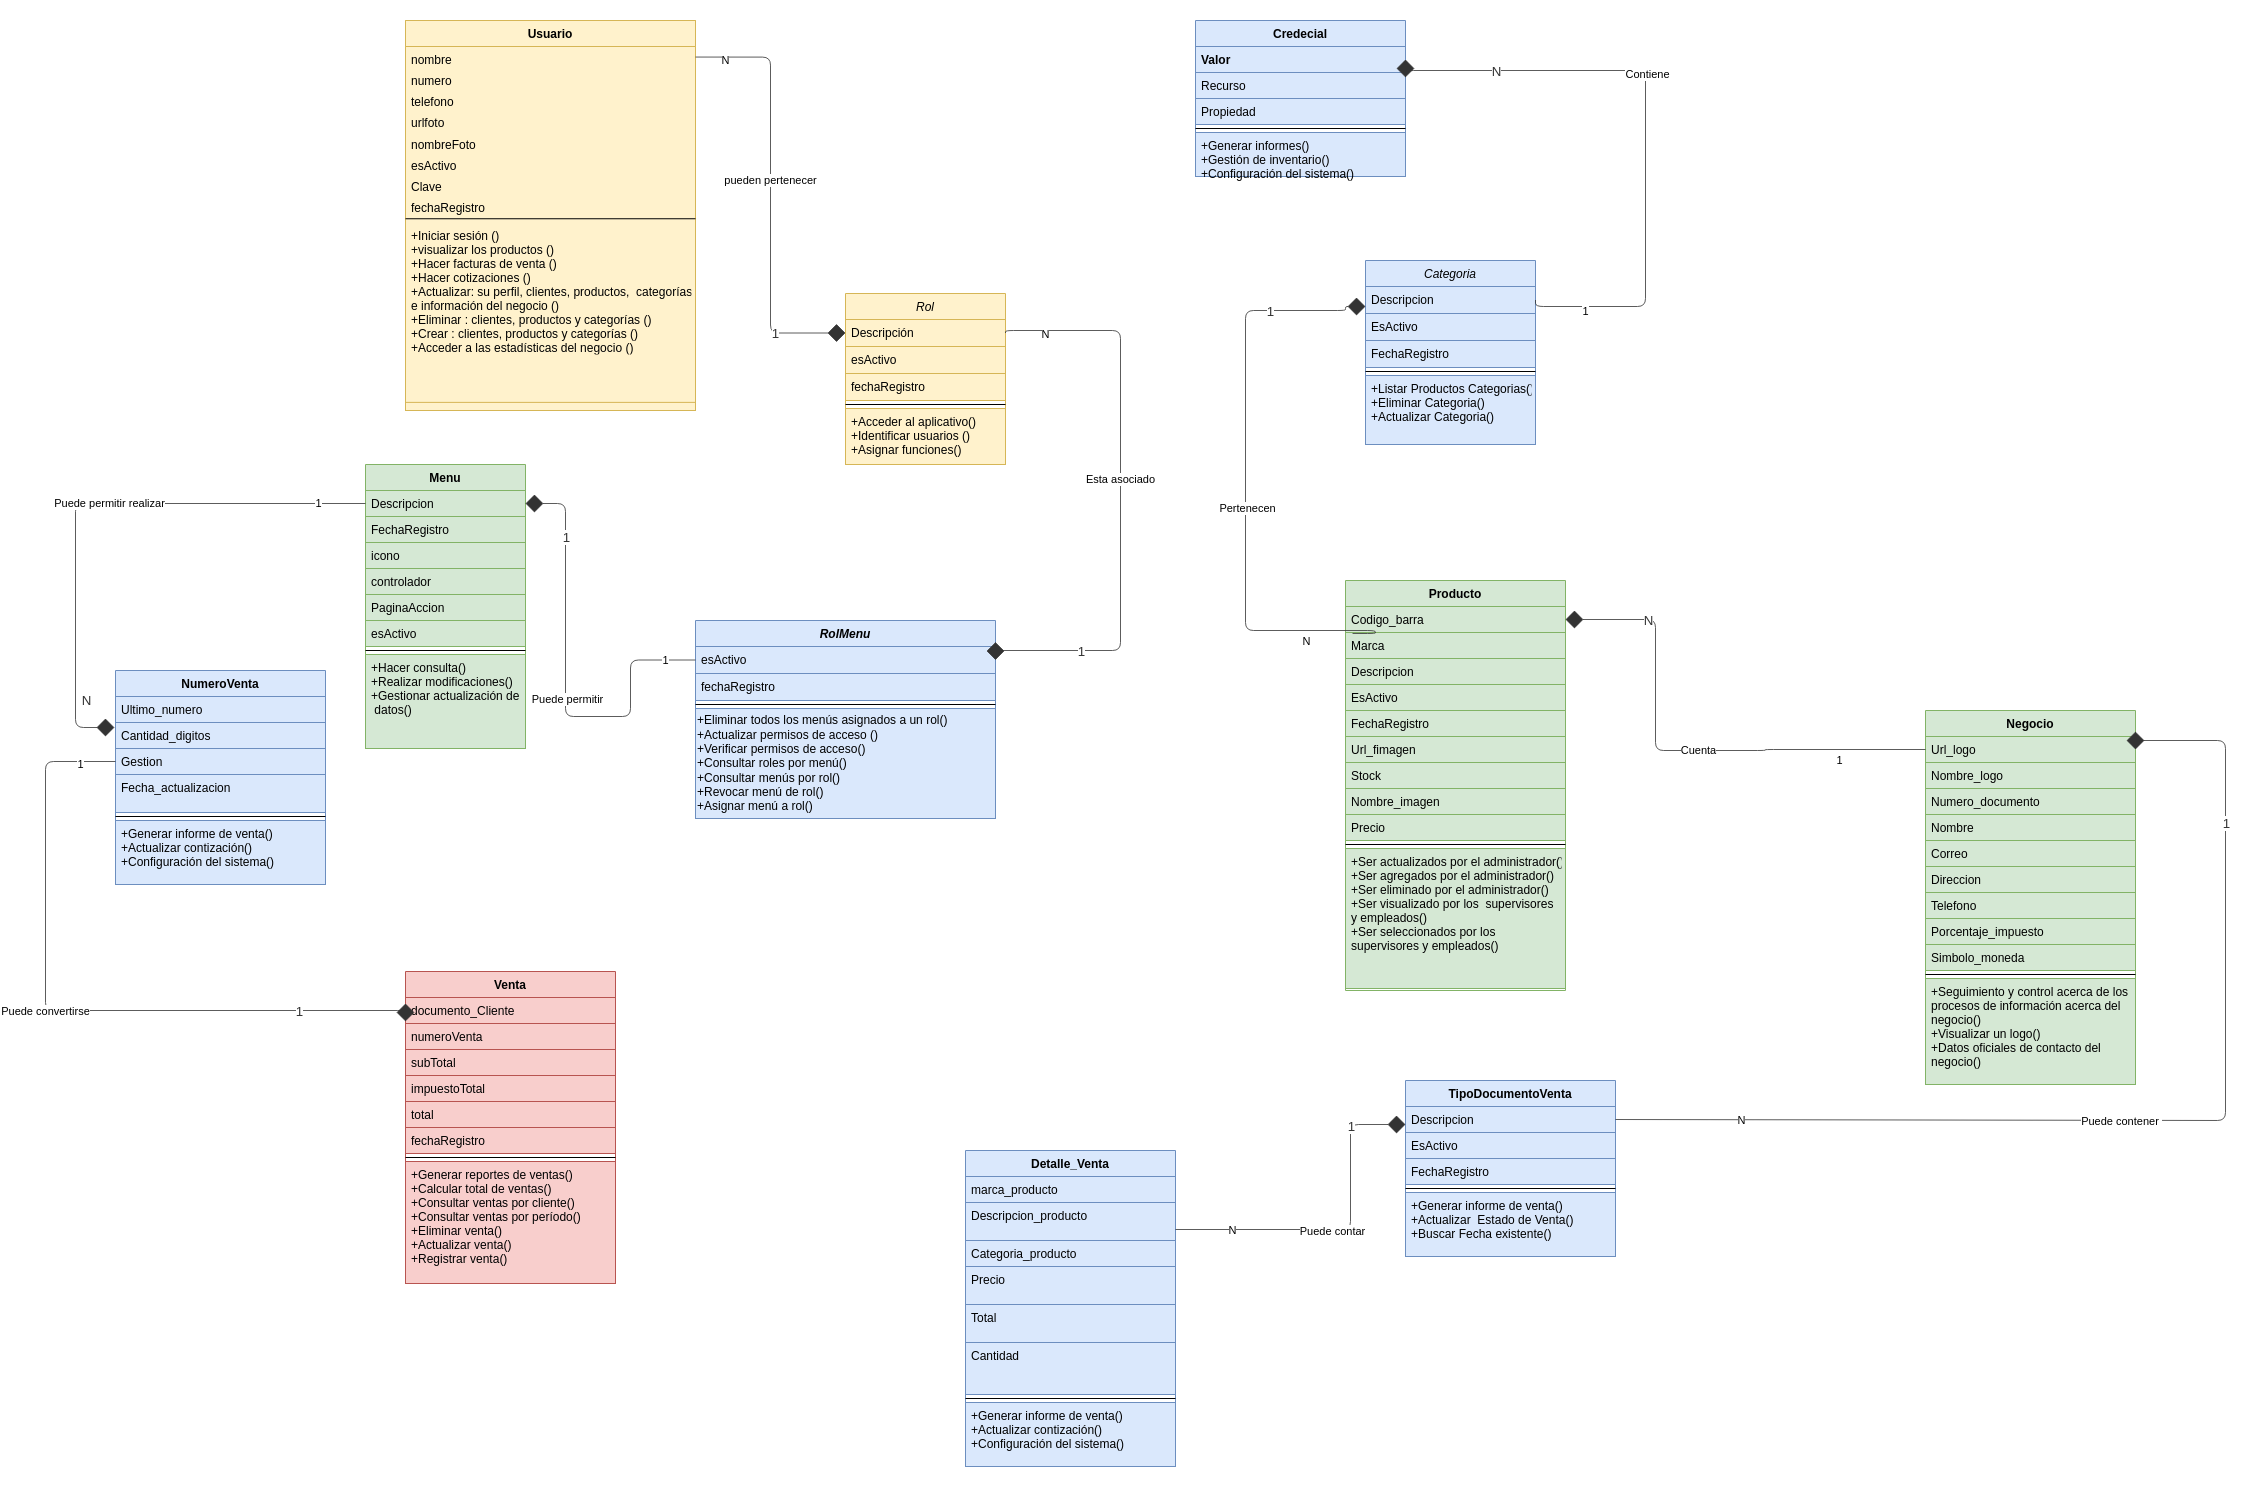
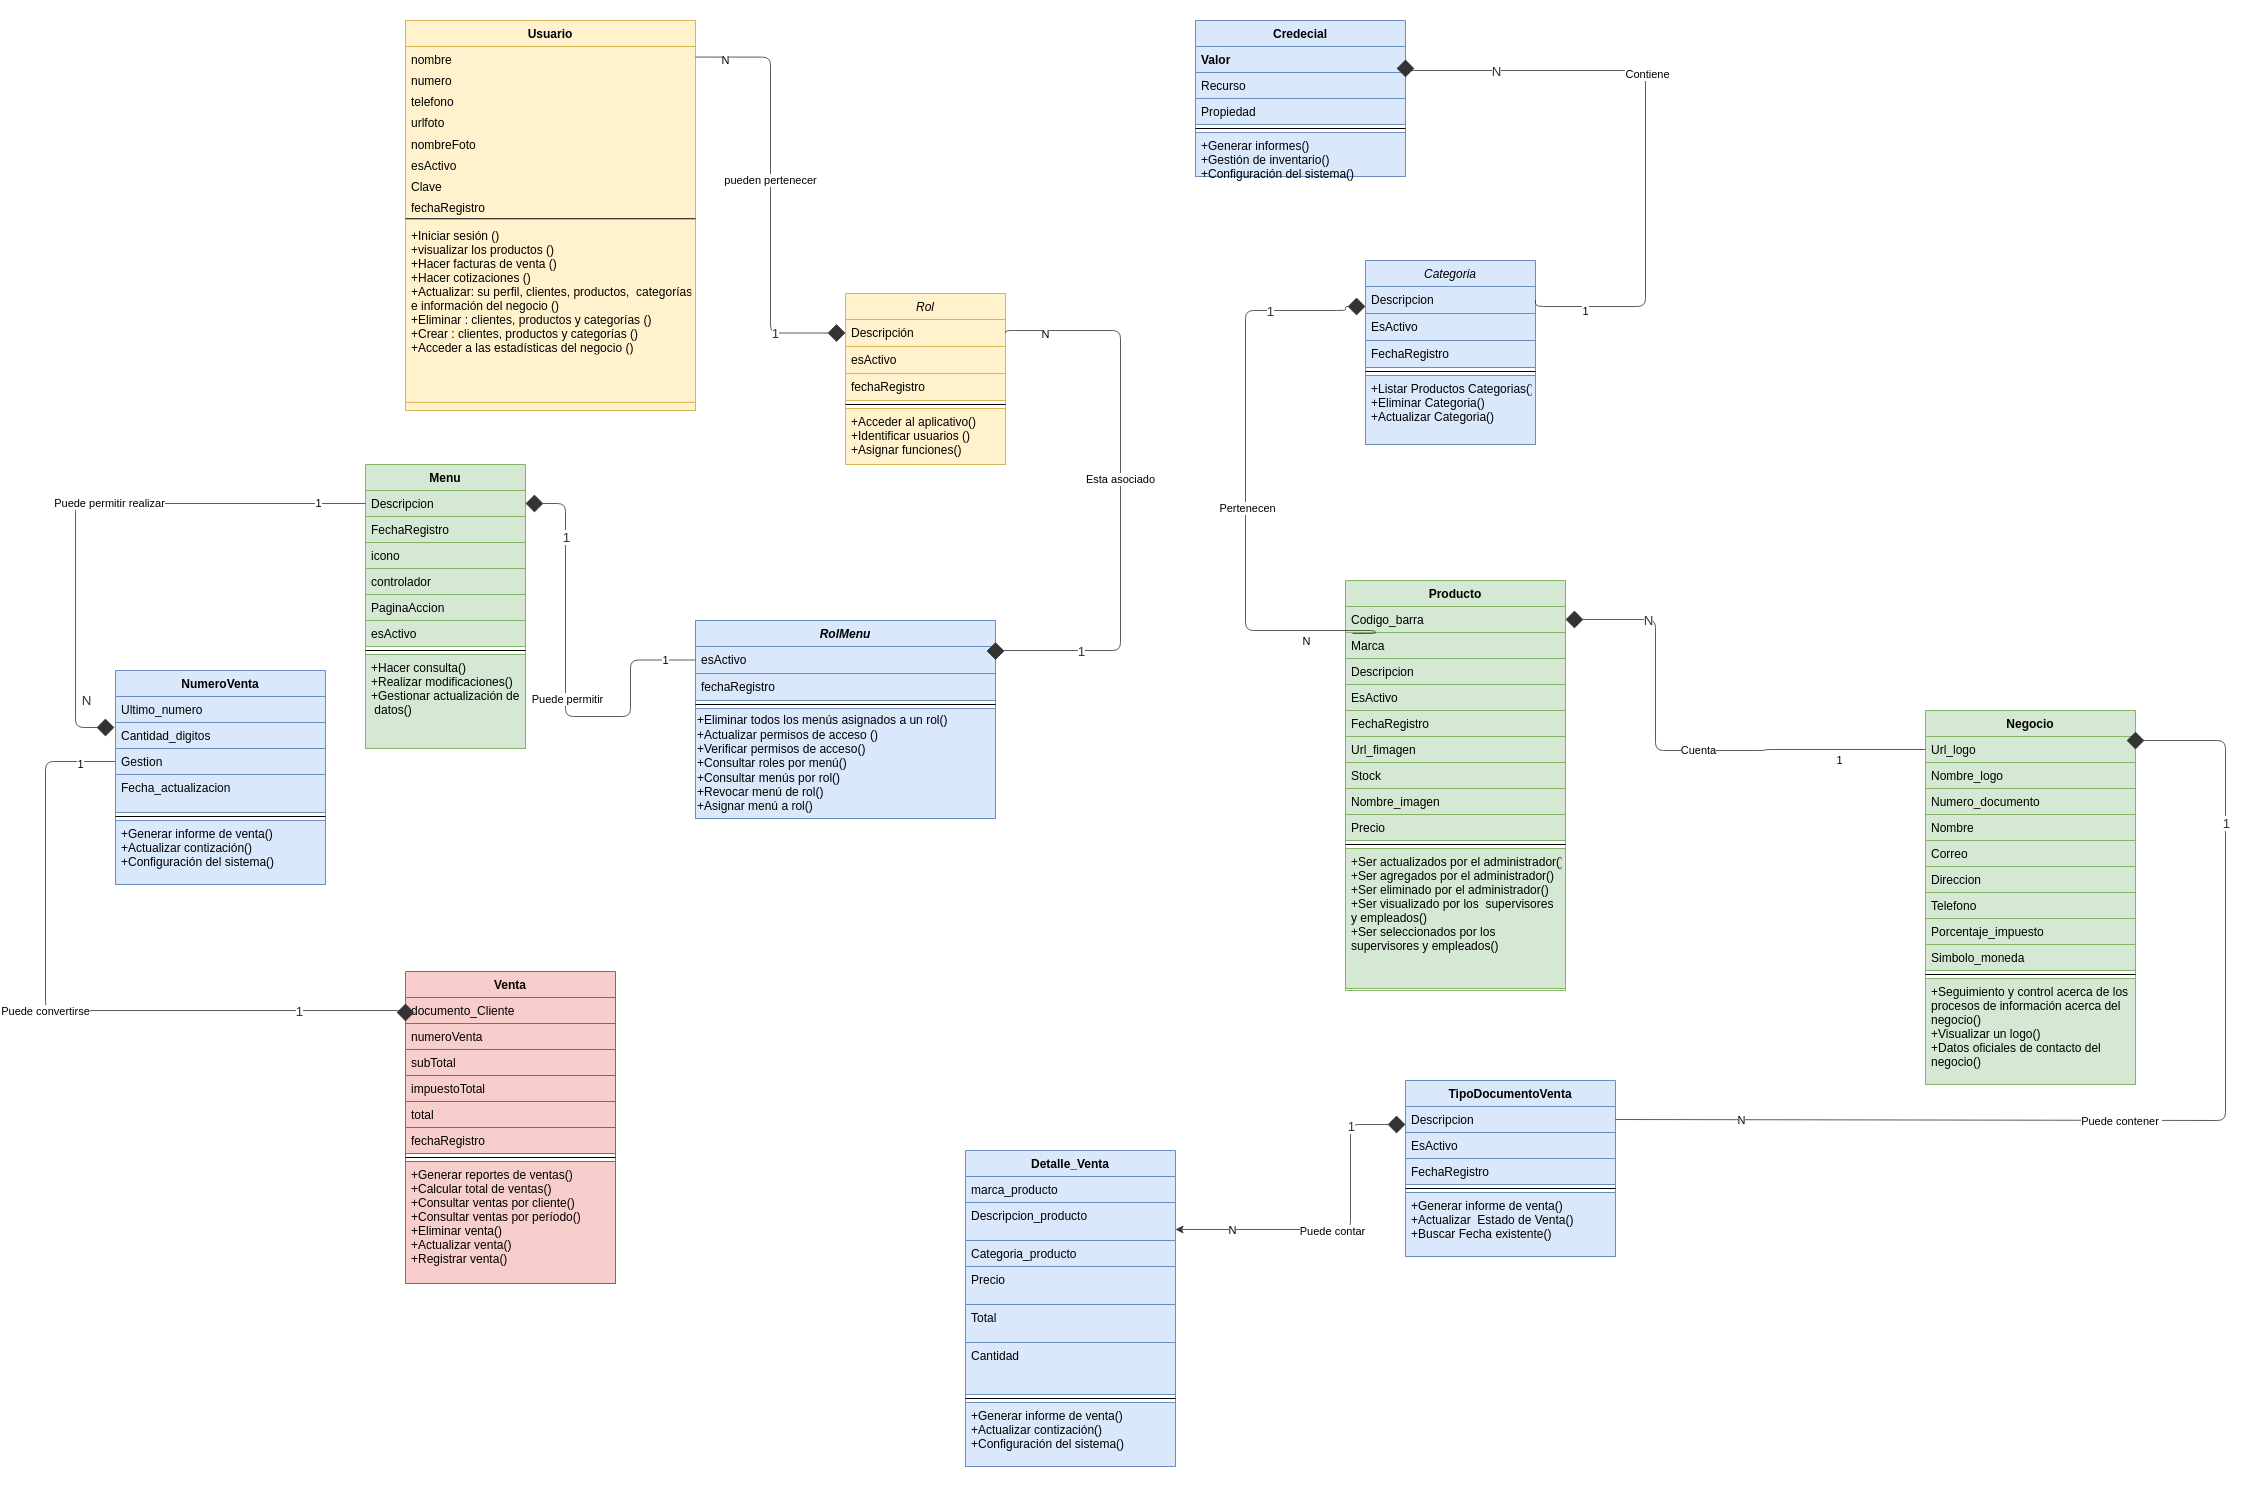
(1182, 1230) -> (1183, 1230)
